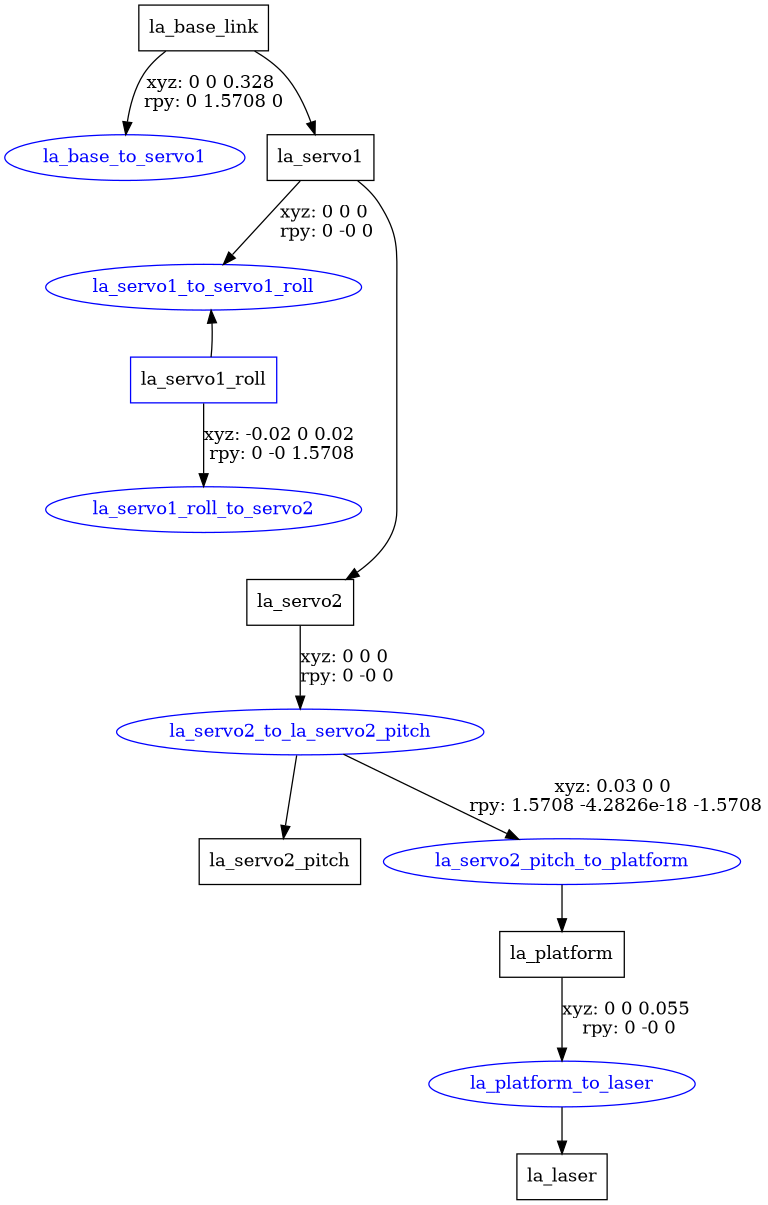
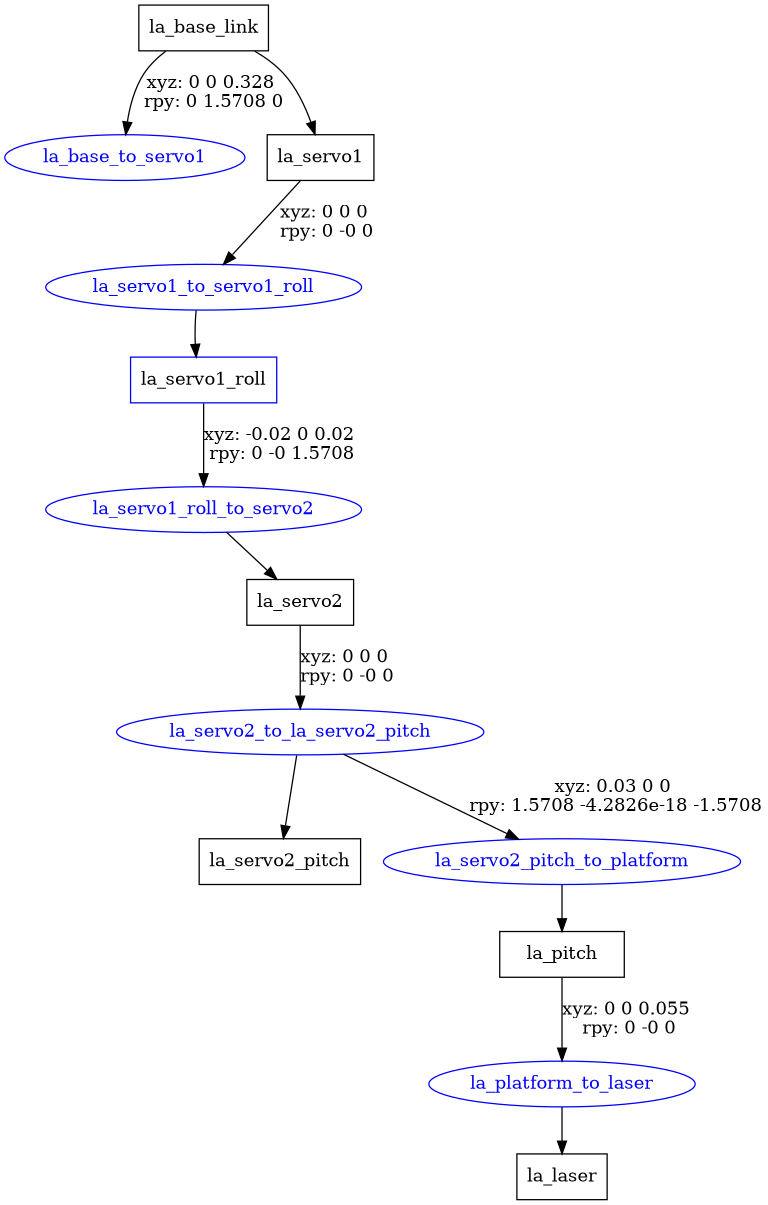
(212, 340) -> (195, 327)
(397, 378) -> (247, 551)
(562, 954) -> (562, 954)
